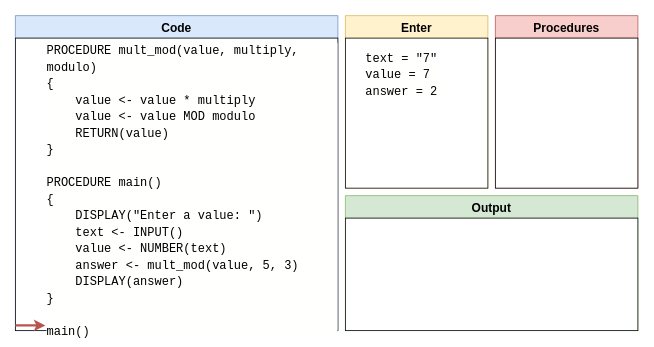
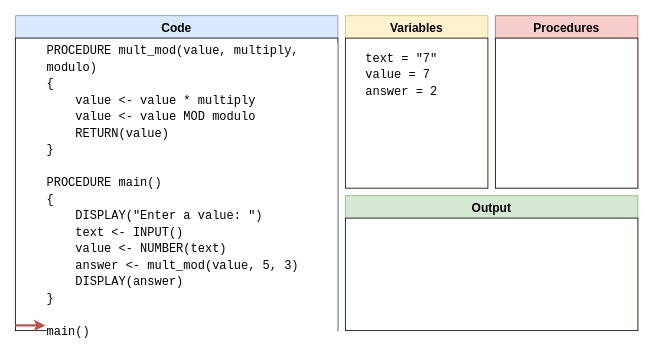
(416, 28) -> (416, 28)
